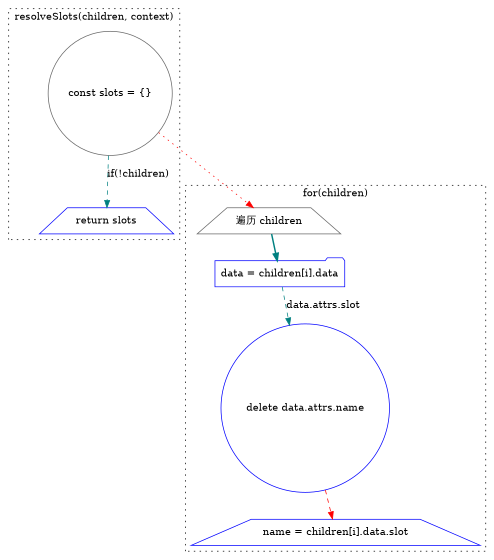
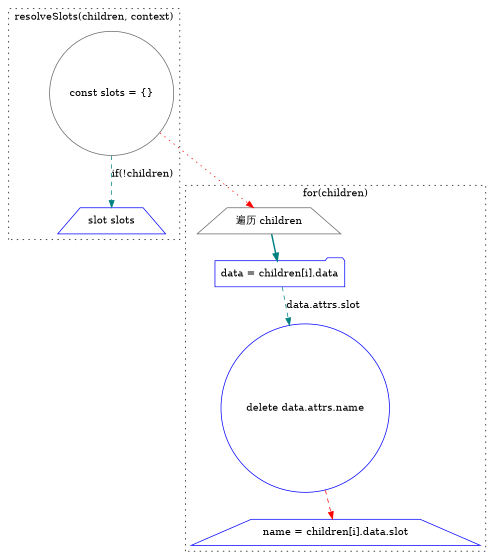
(107, 221) -> (112, 221)
